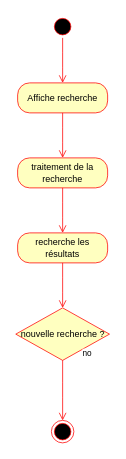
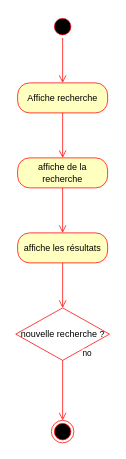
(63, 173) -> (63, 173)
(63, 248) -> (63, 248)
(63, 334) -> (63, 334)
